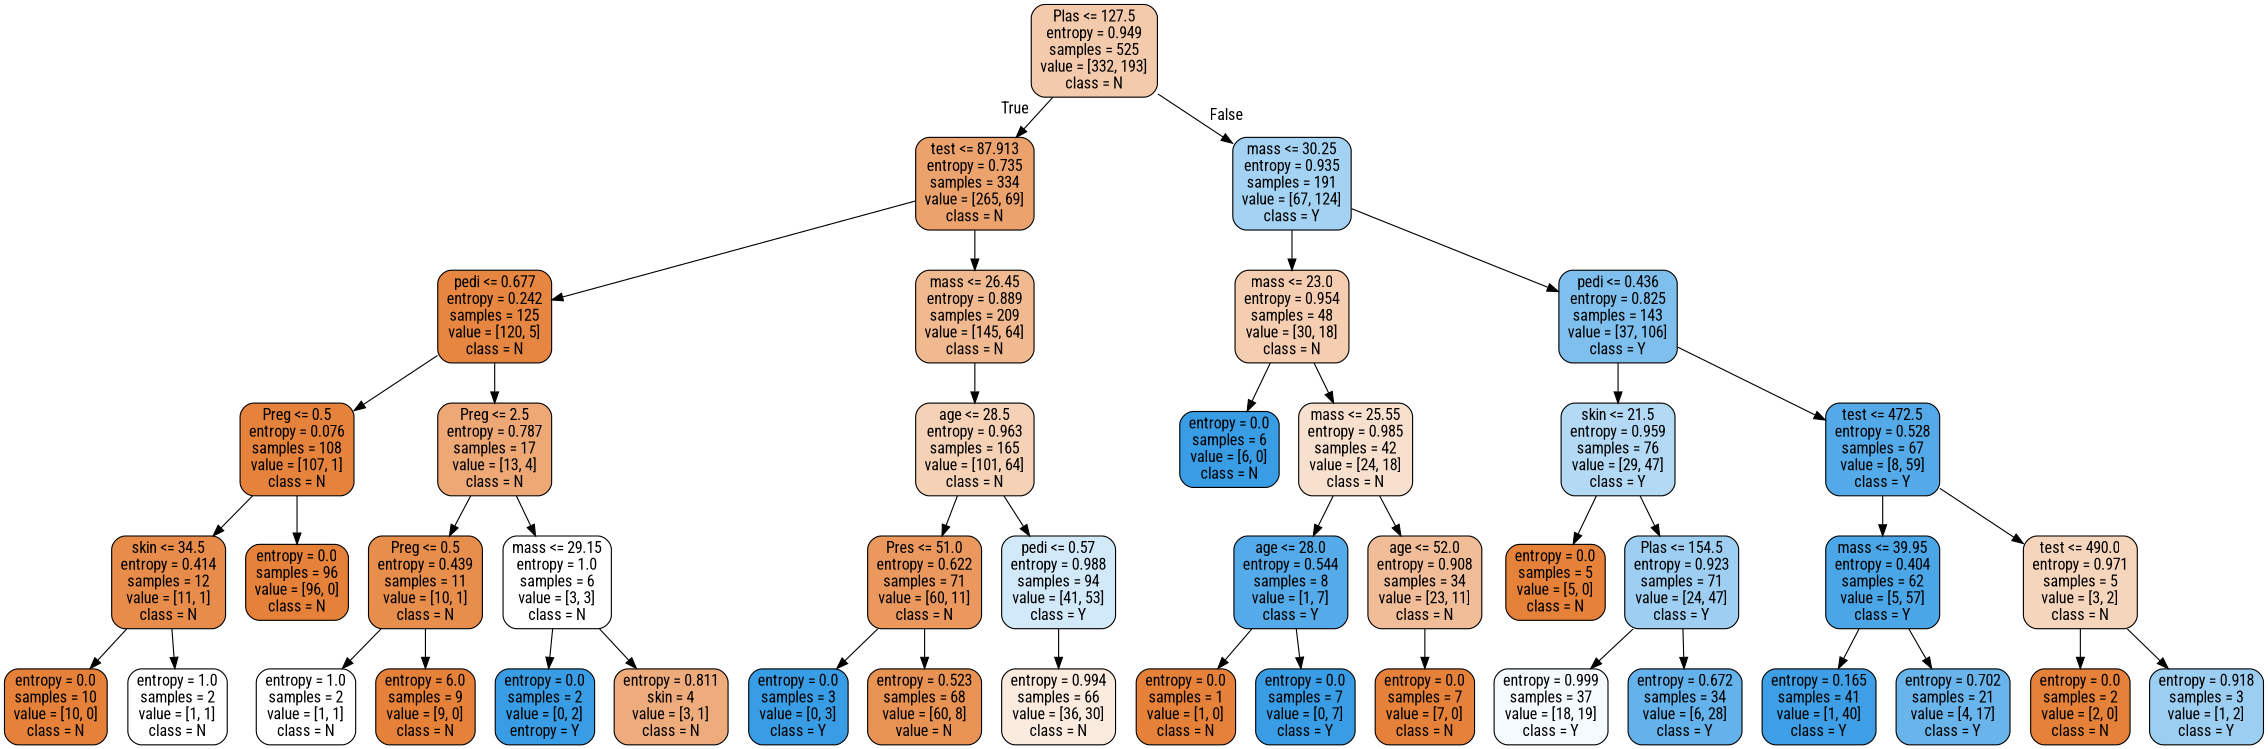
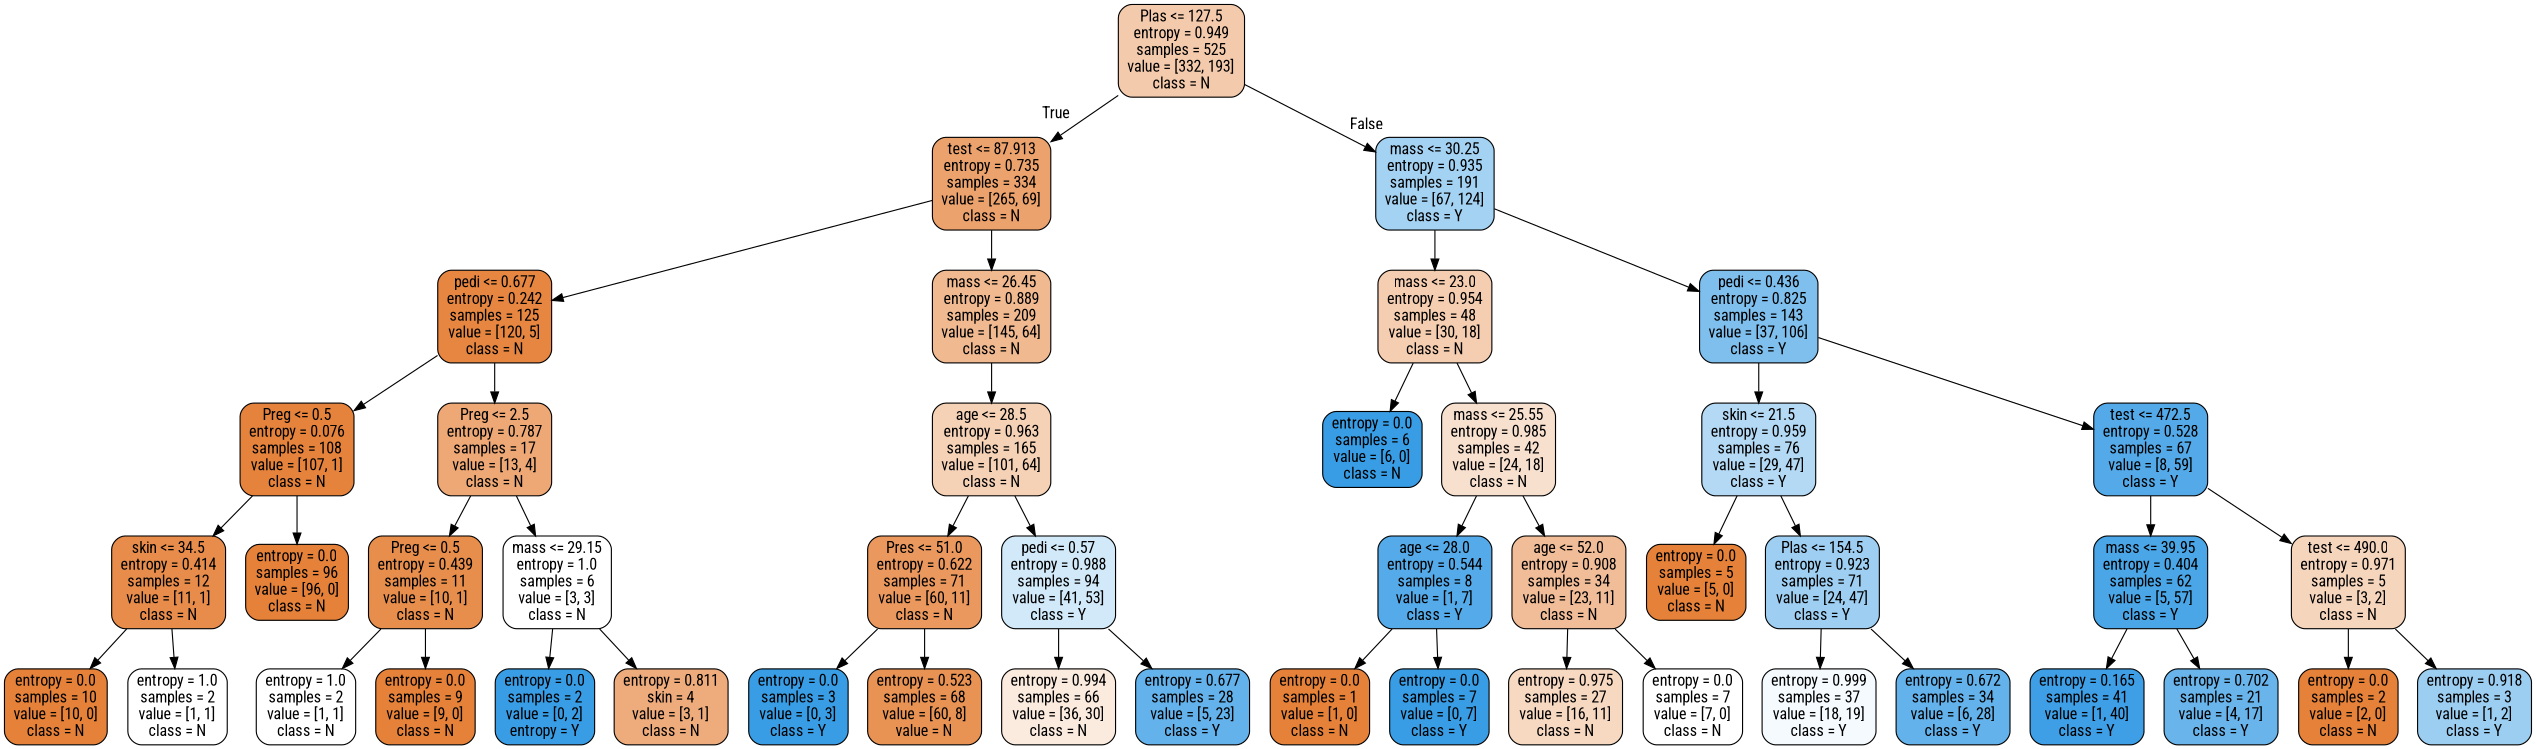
(425, 707) -> (425, 707)
none -> (1193, 707)
(1425, 707) -> (1693, 707)
none -> (1566, 707)
